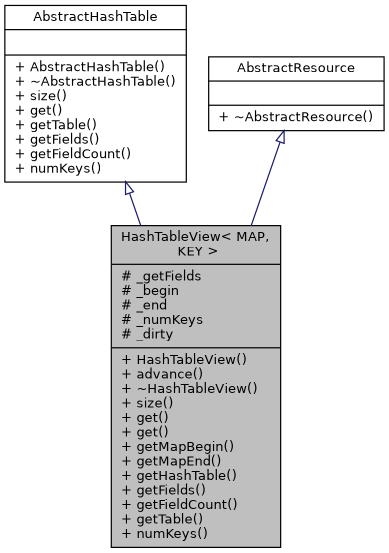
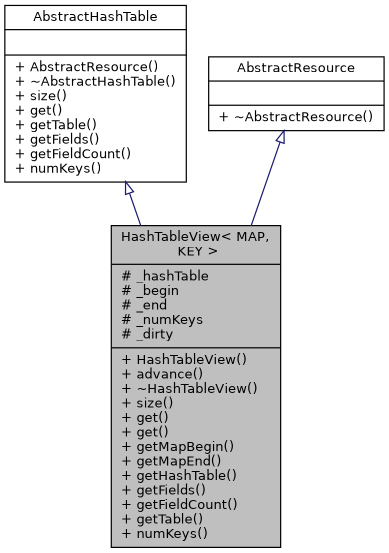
(90, 67) -> (87, 67)
(161, 276) -> (165, 276)
